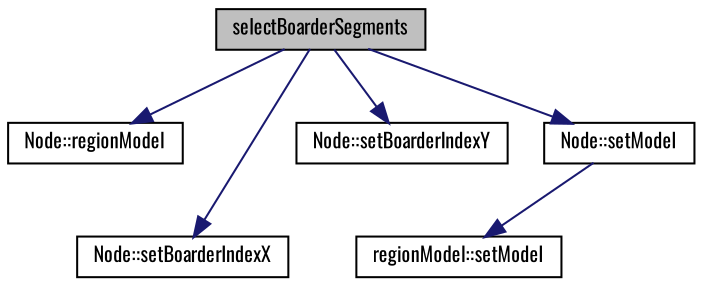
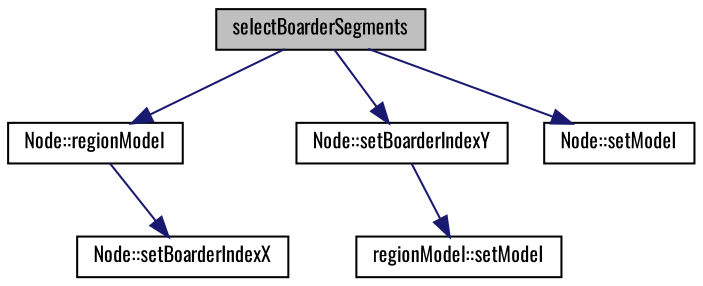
(257, 134) -> (133, 192)
(548, 194) -> (426, 191)
